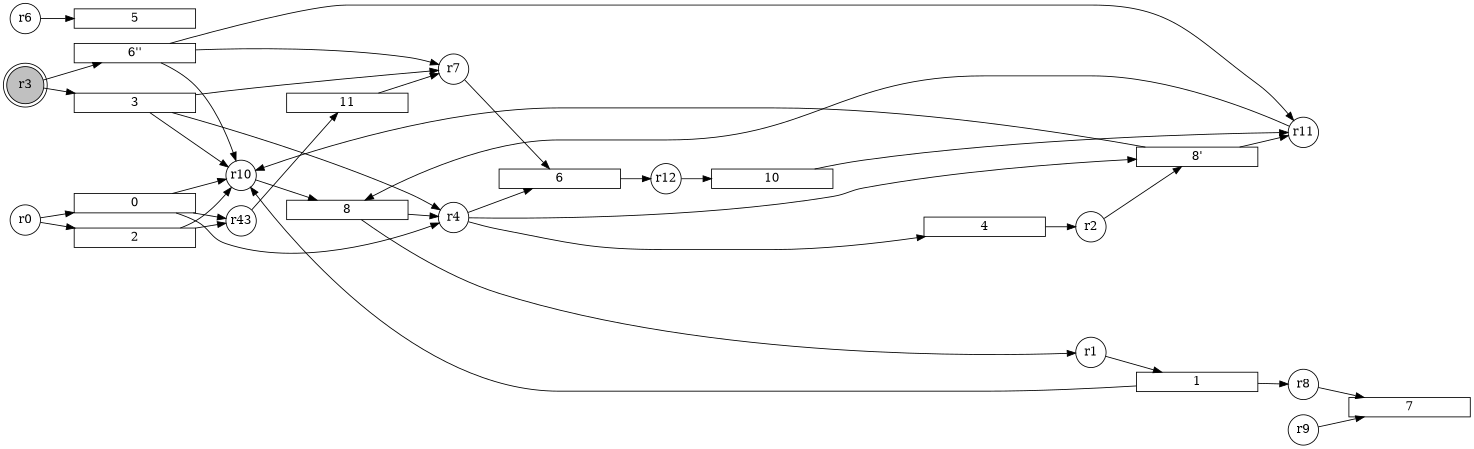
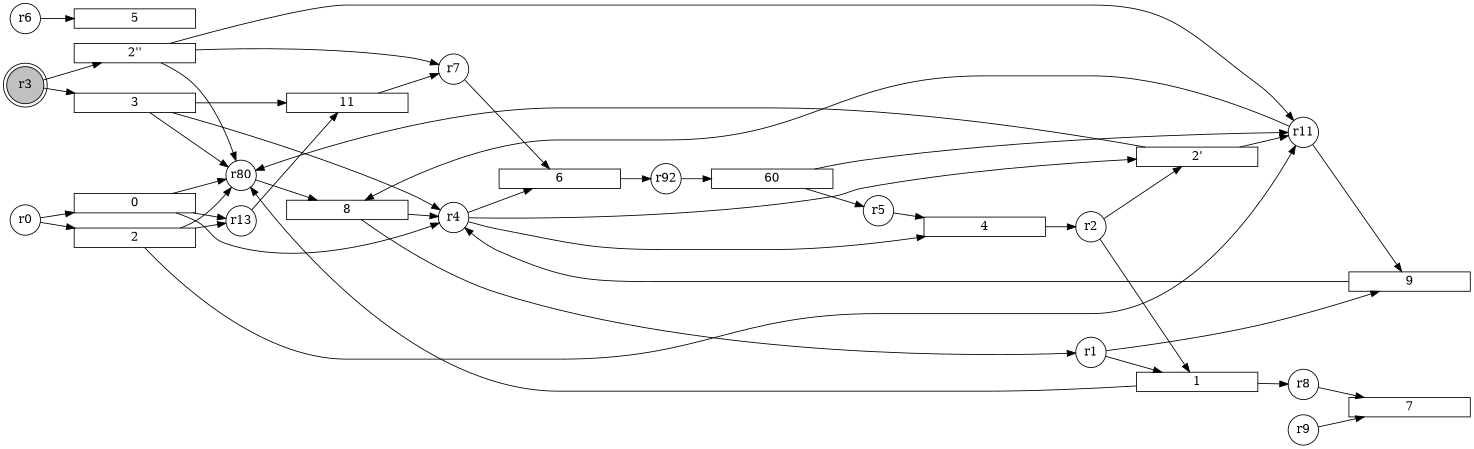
(135, 53) -> (135, 53)
(313, 82) -> (237, 103)
(1197, 157) -> (1197, 157)
(241, 175) -> (241, 175)
(666, 179) -> (666, 179)
(772, 179) -> (772, 179)
none -> (878, 211)
(241, 221) -> (241, 221)
none -> (1410, 282)
none -> (1138, 296)
none -> (734, 333)
